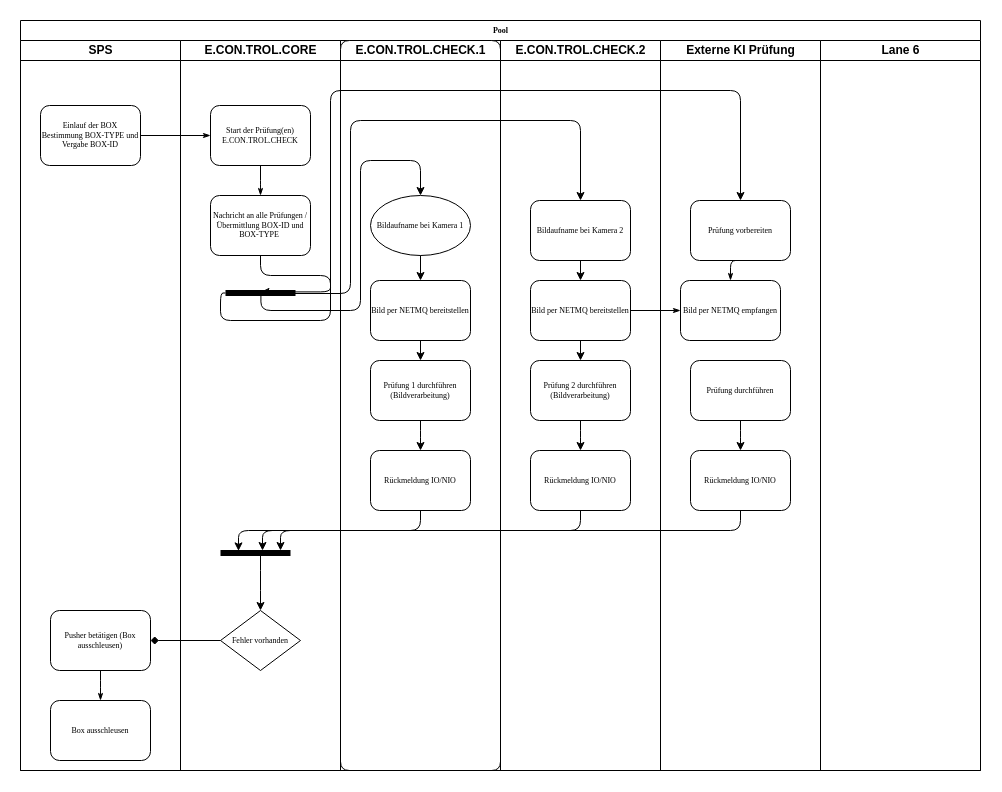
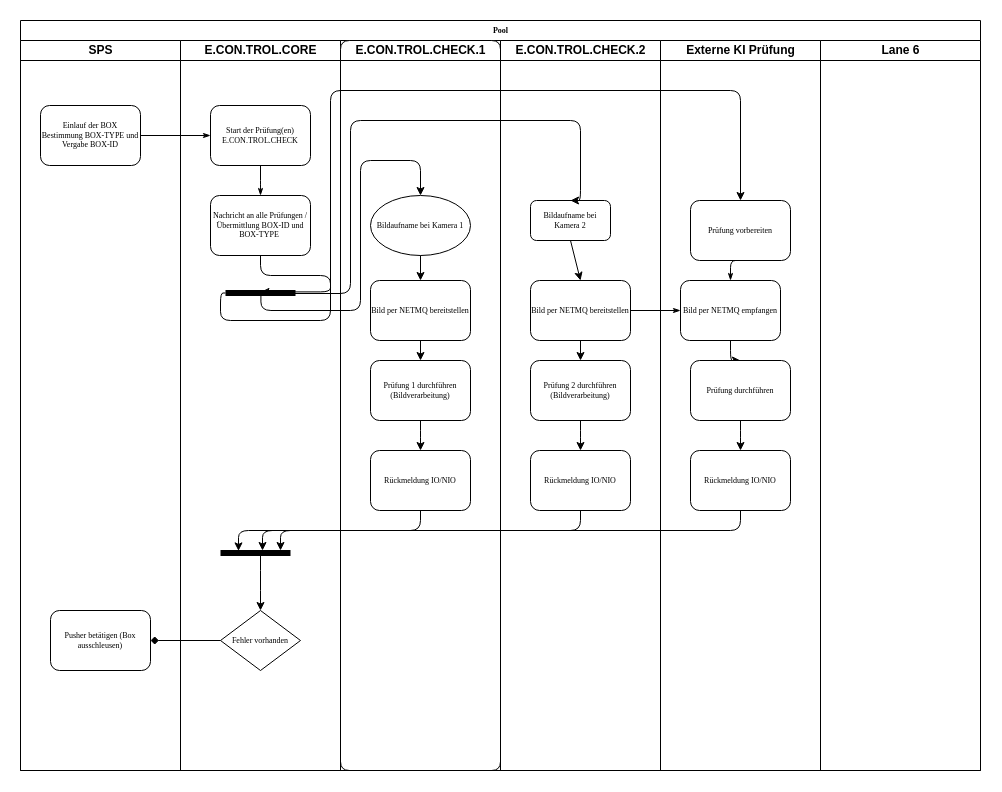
(581, 231) -> (571, 221)
none -> (731, 351)
(101, 686) -> none
(101, 731) -> none
